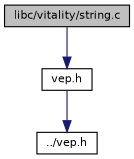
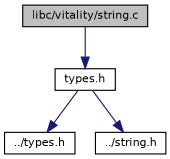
(67, 80) -> (85, 80)
(67, 143) -> (40, 143)
none -> (131, 143)
